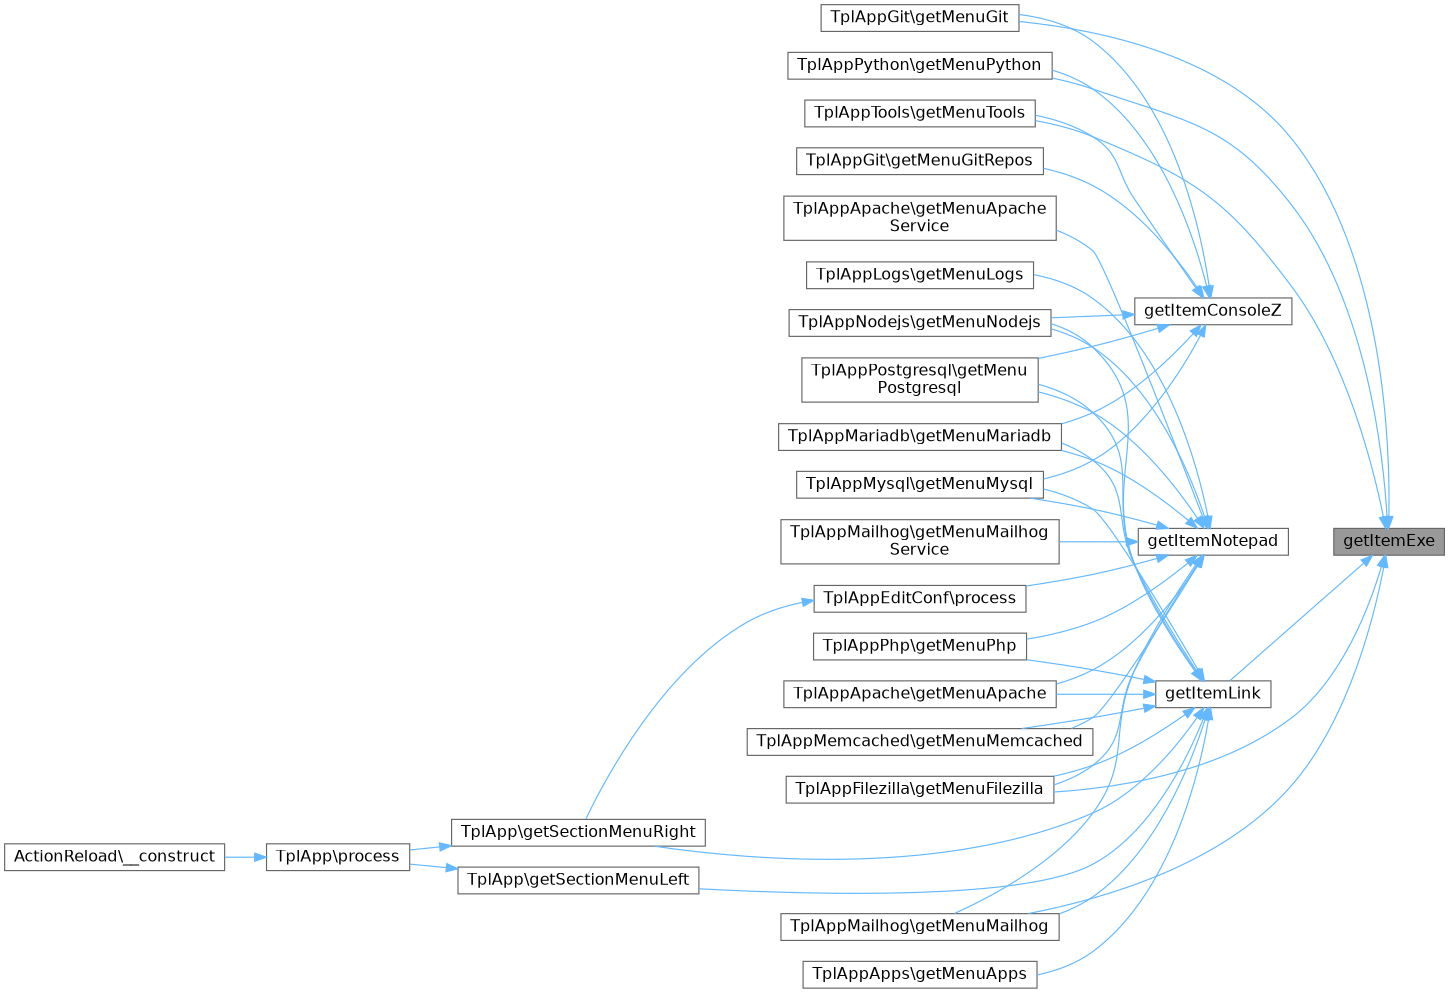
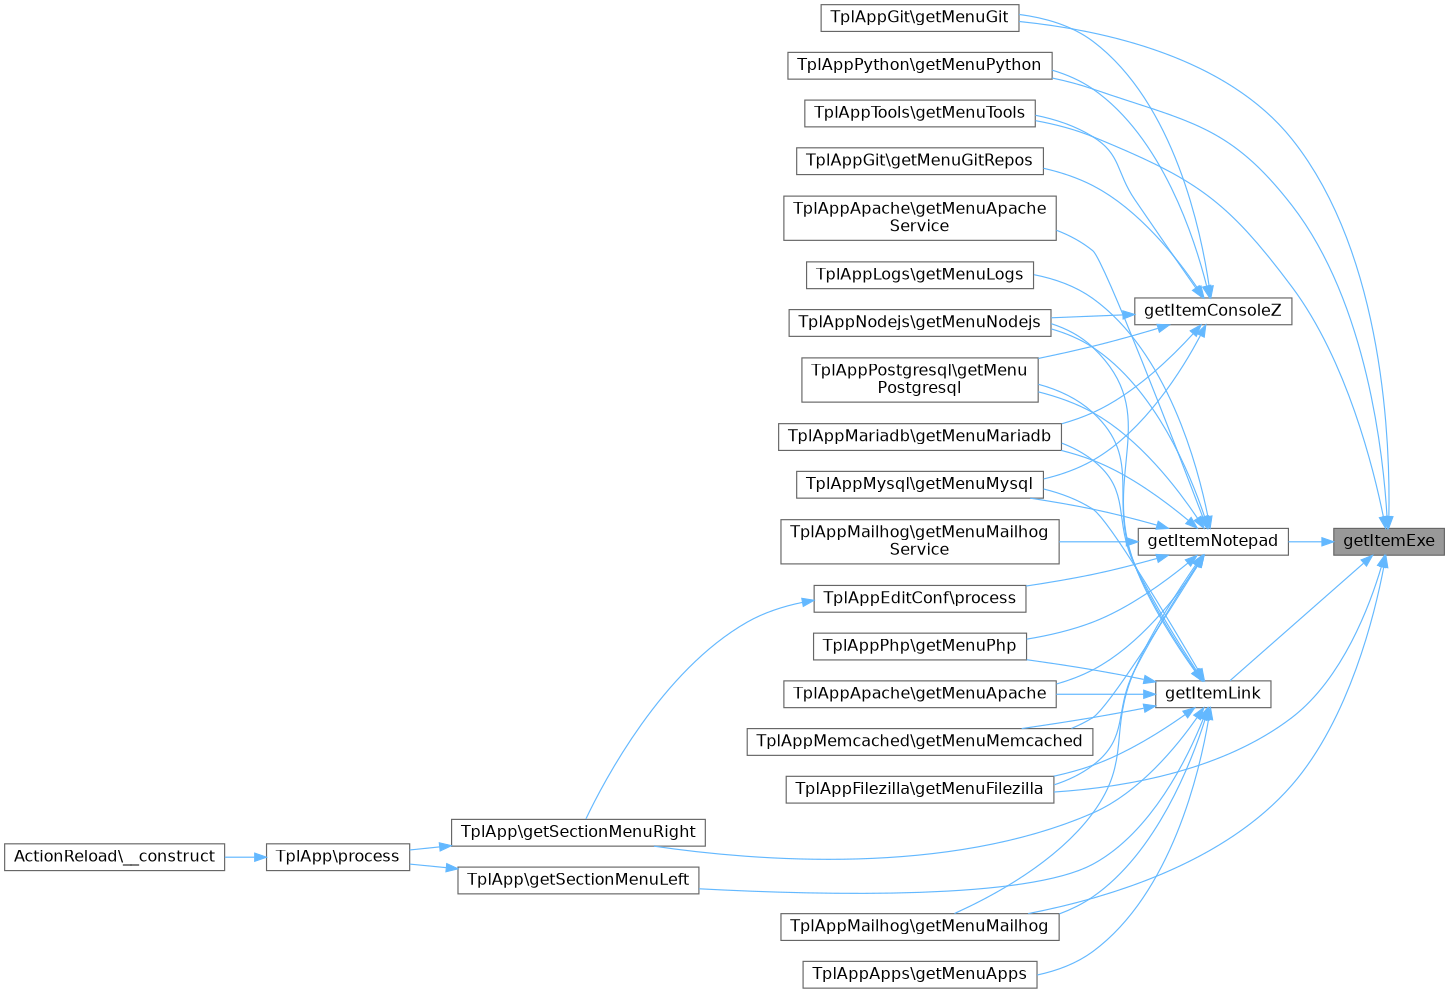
none -> (1305, 542)
